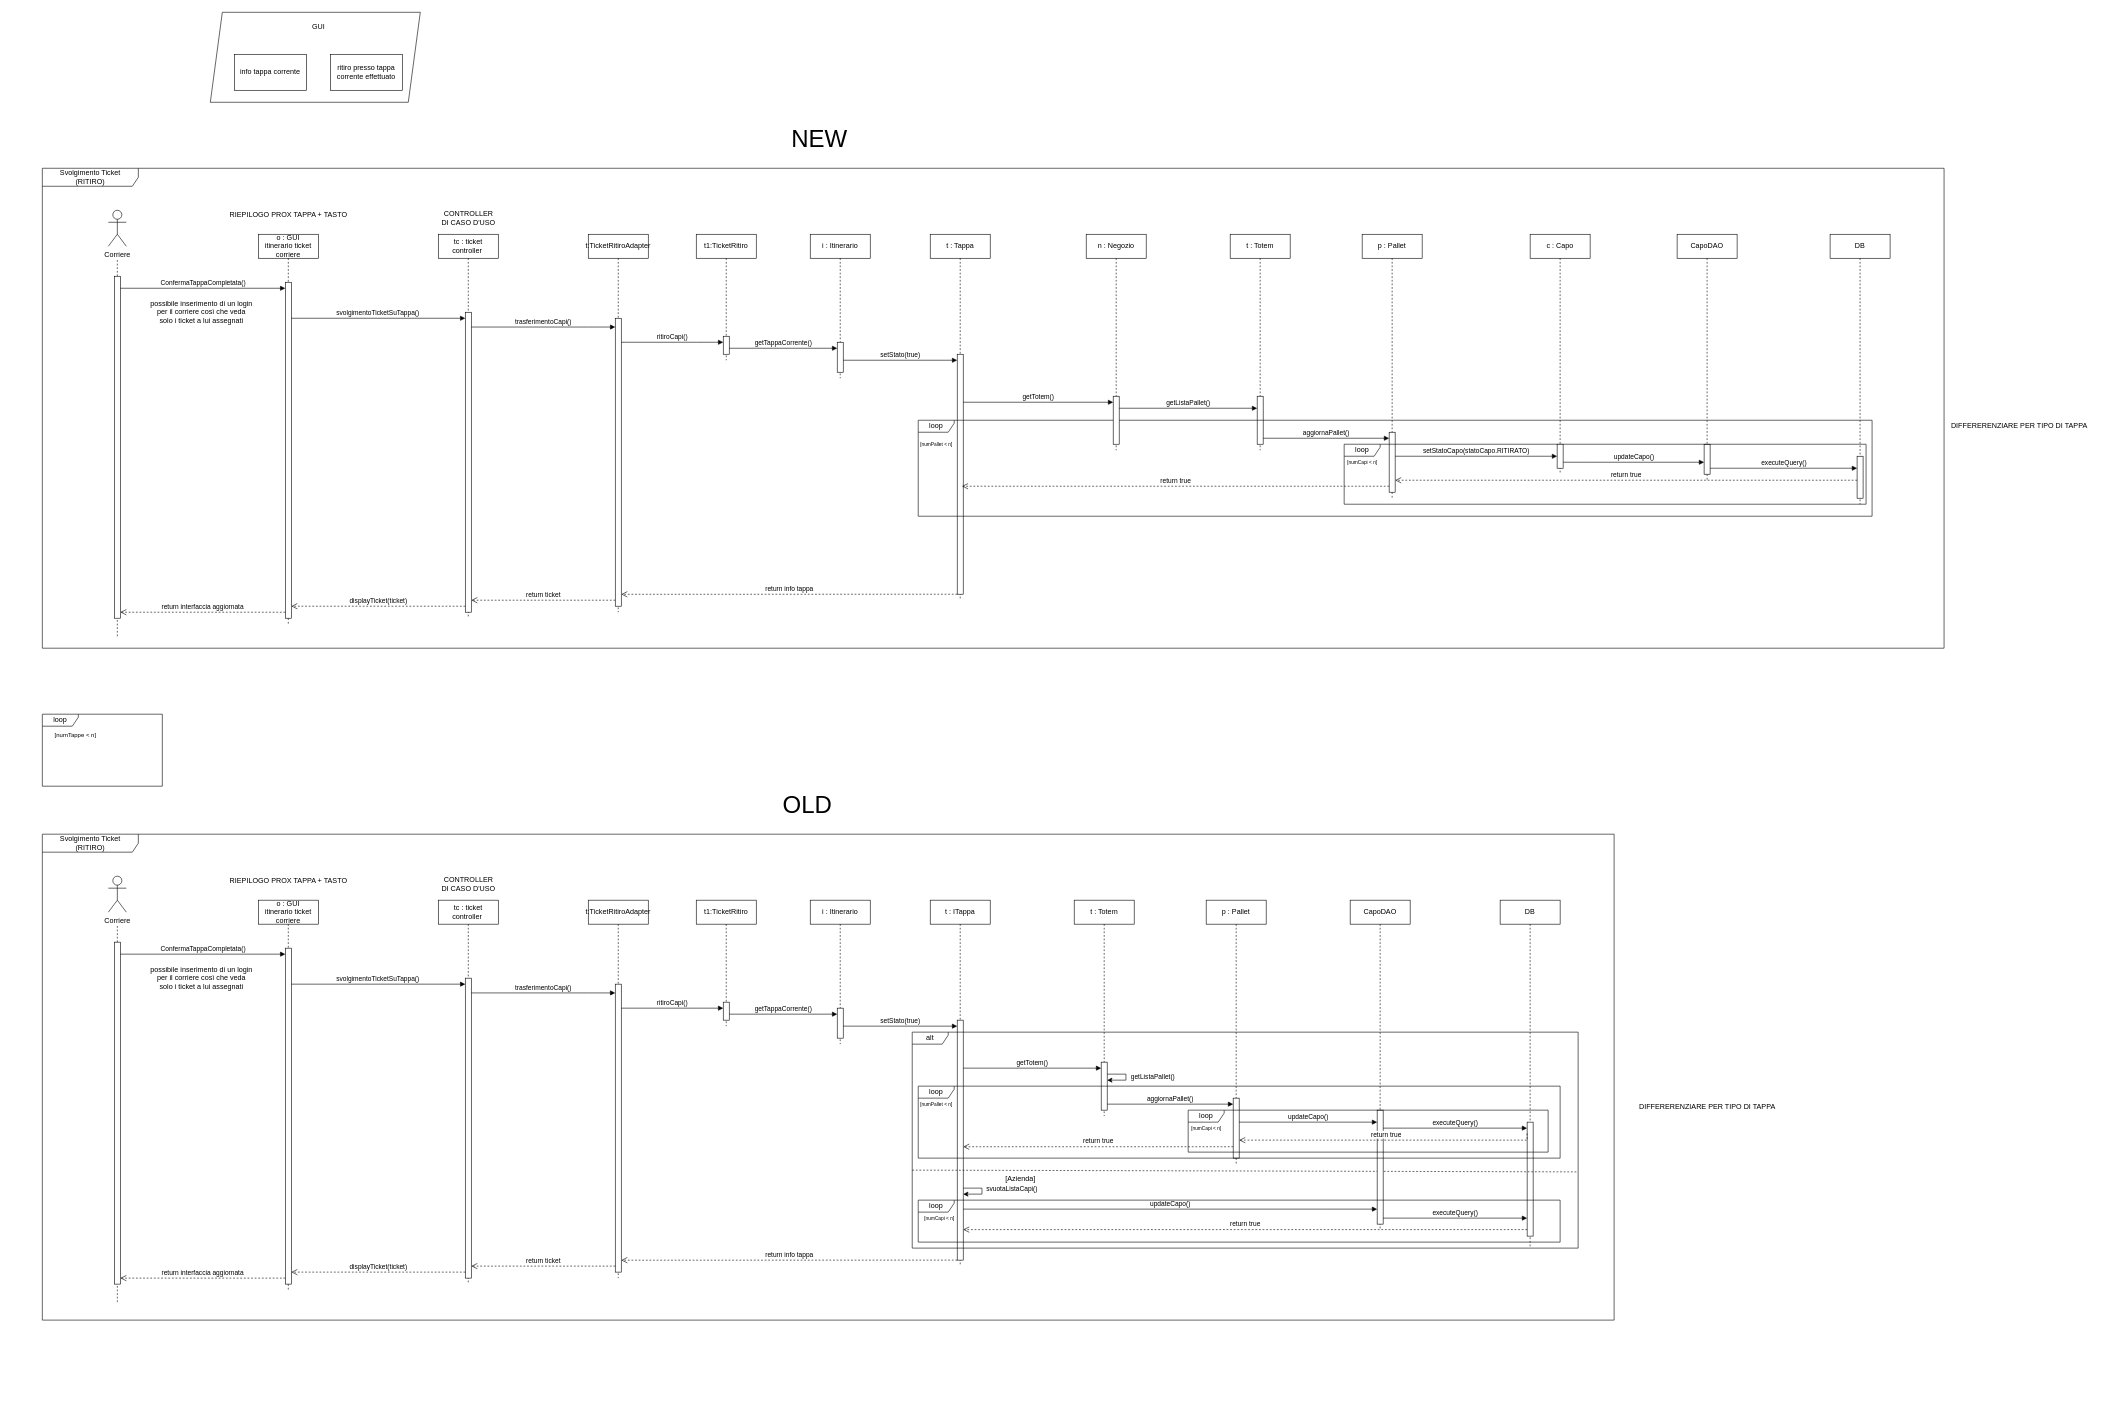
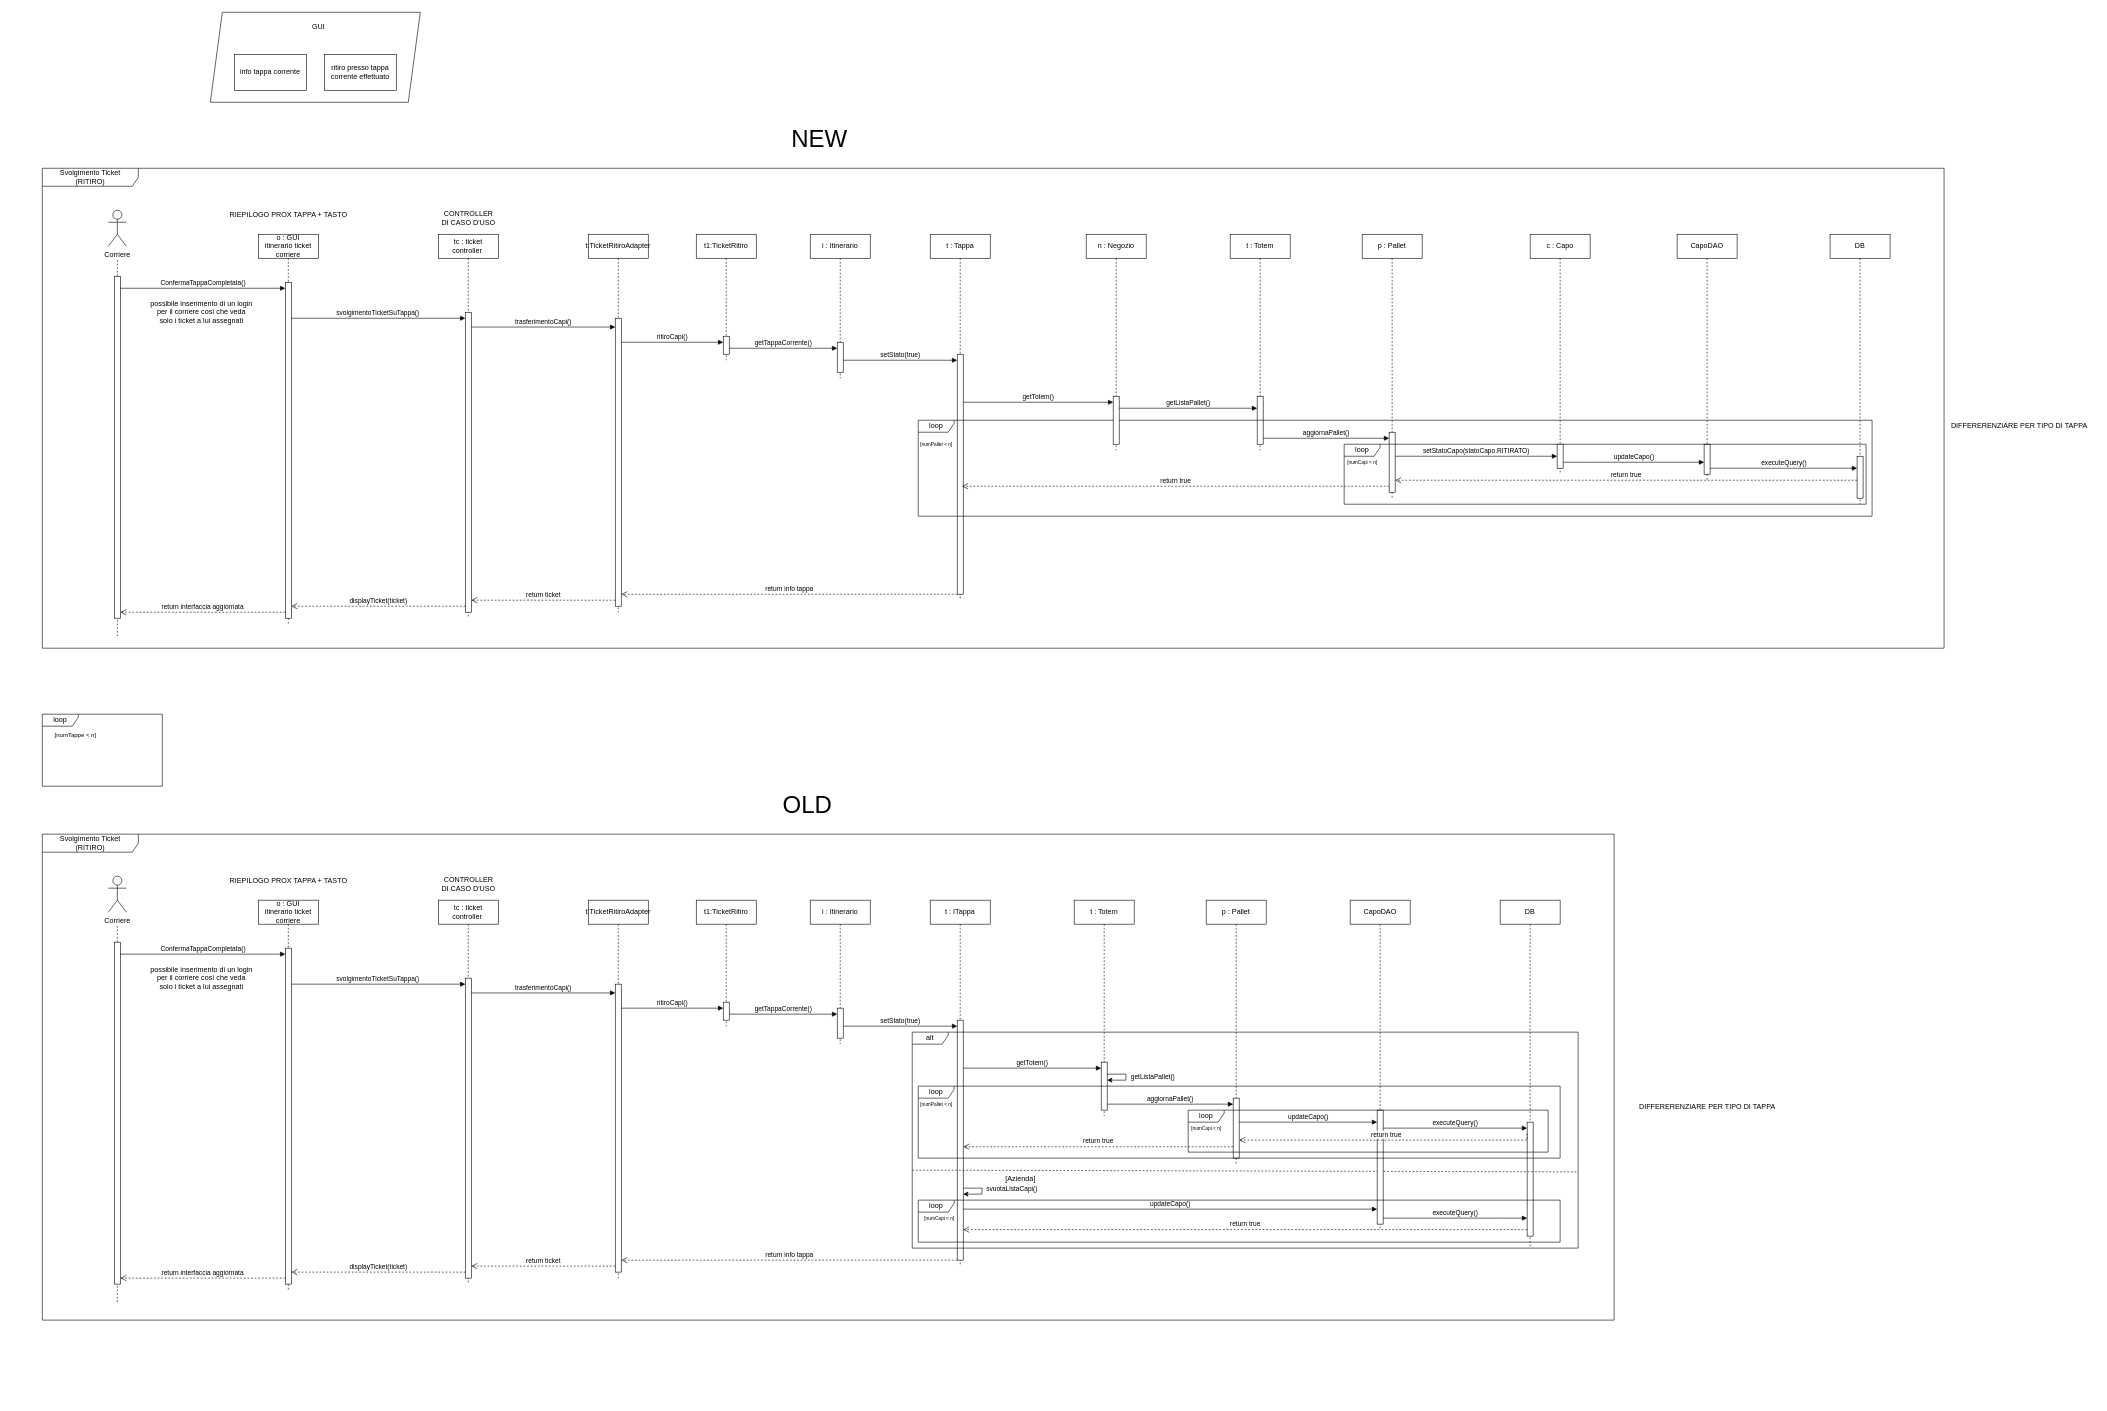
(366, 72) -> (360, 72)
